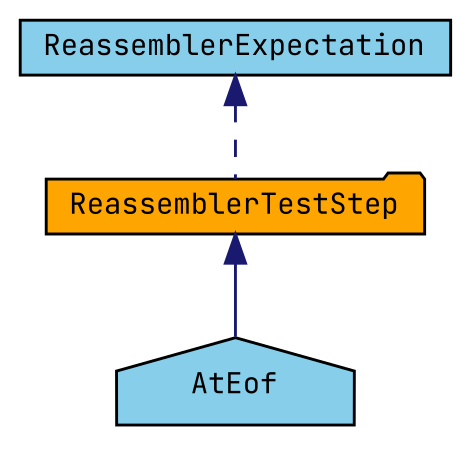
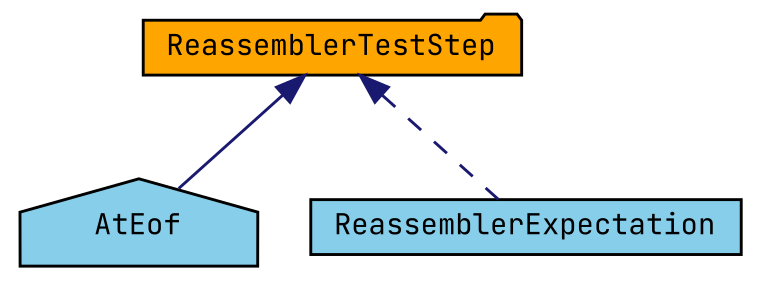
(235, 142) -> (440, 147)
